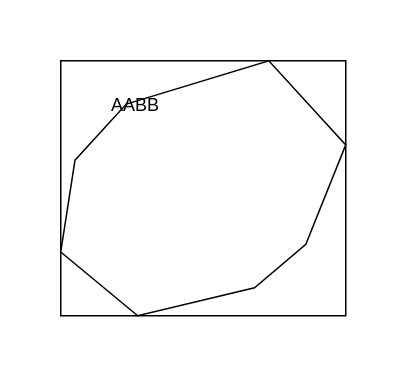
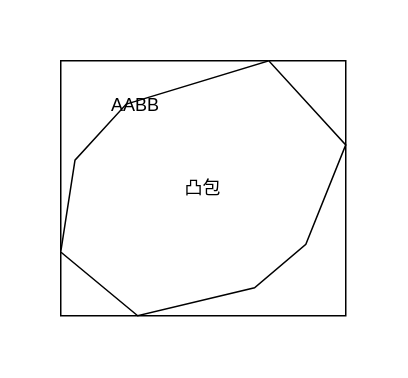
none -> (203, 188)
